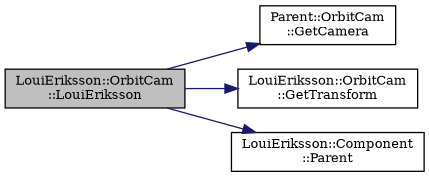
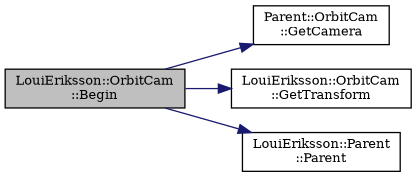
(95, 89) -> (95, 89)
(328, 152) -> (321, 152)
